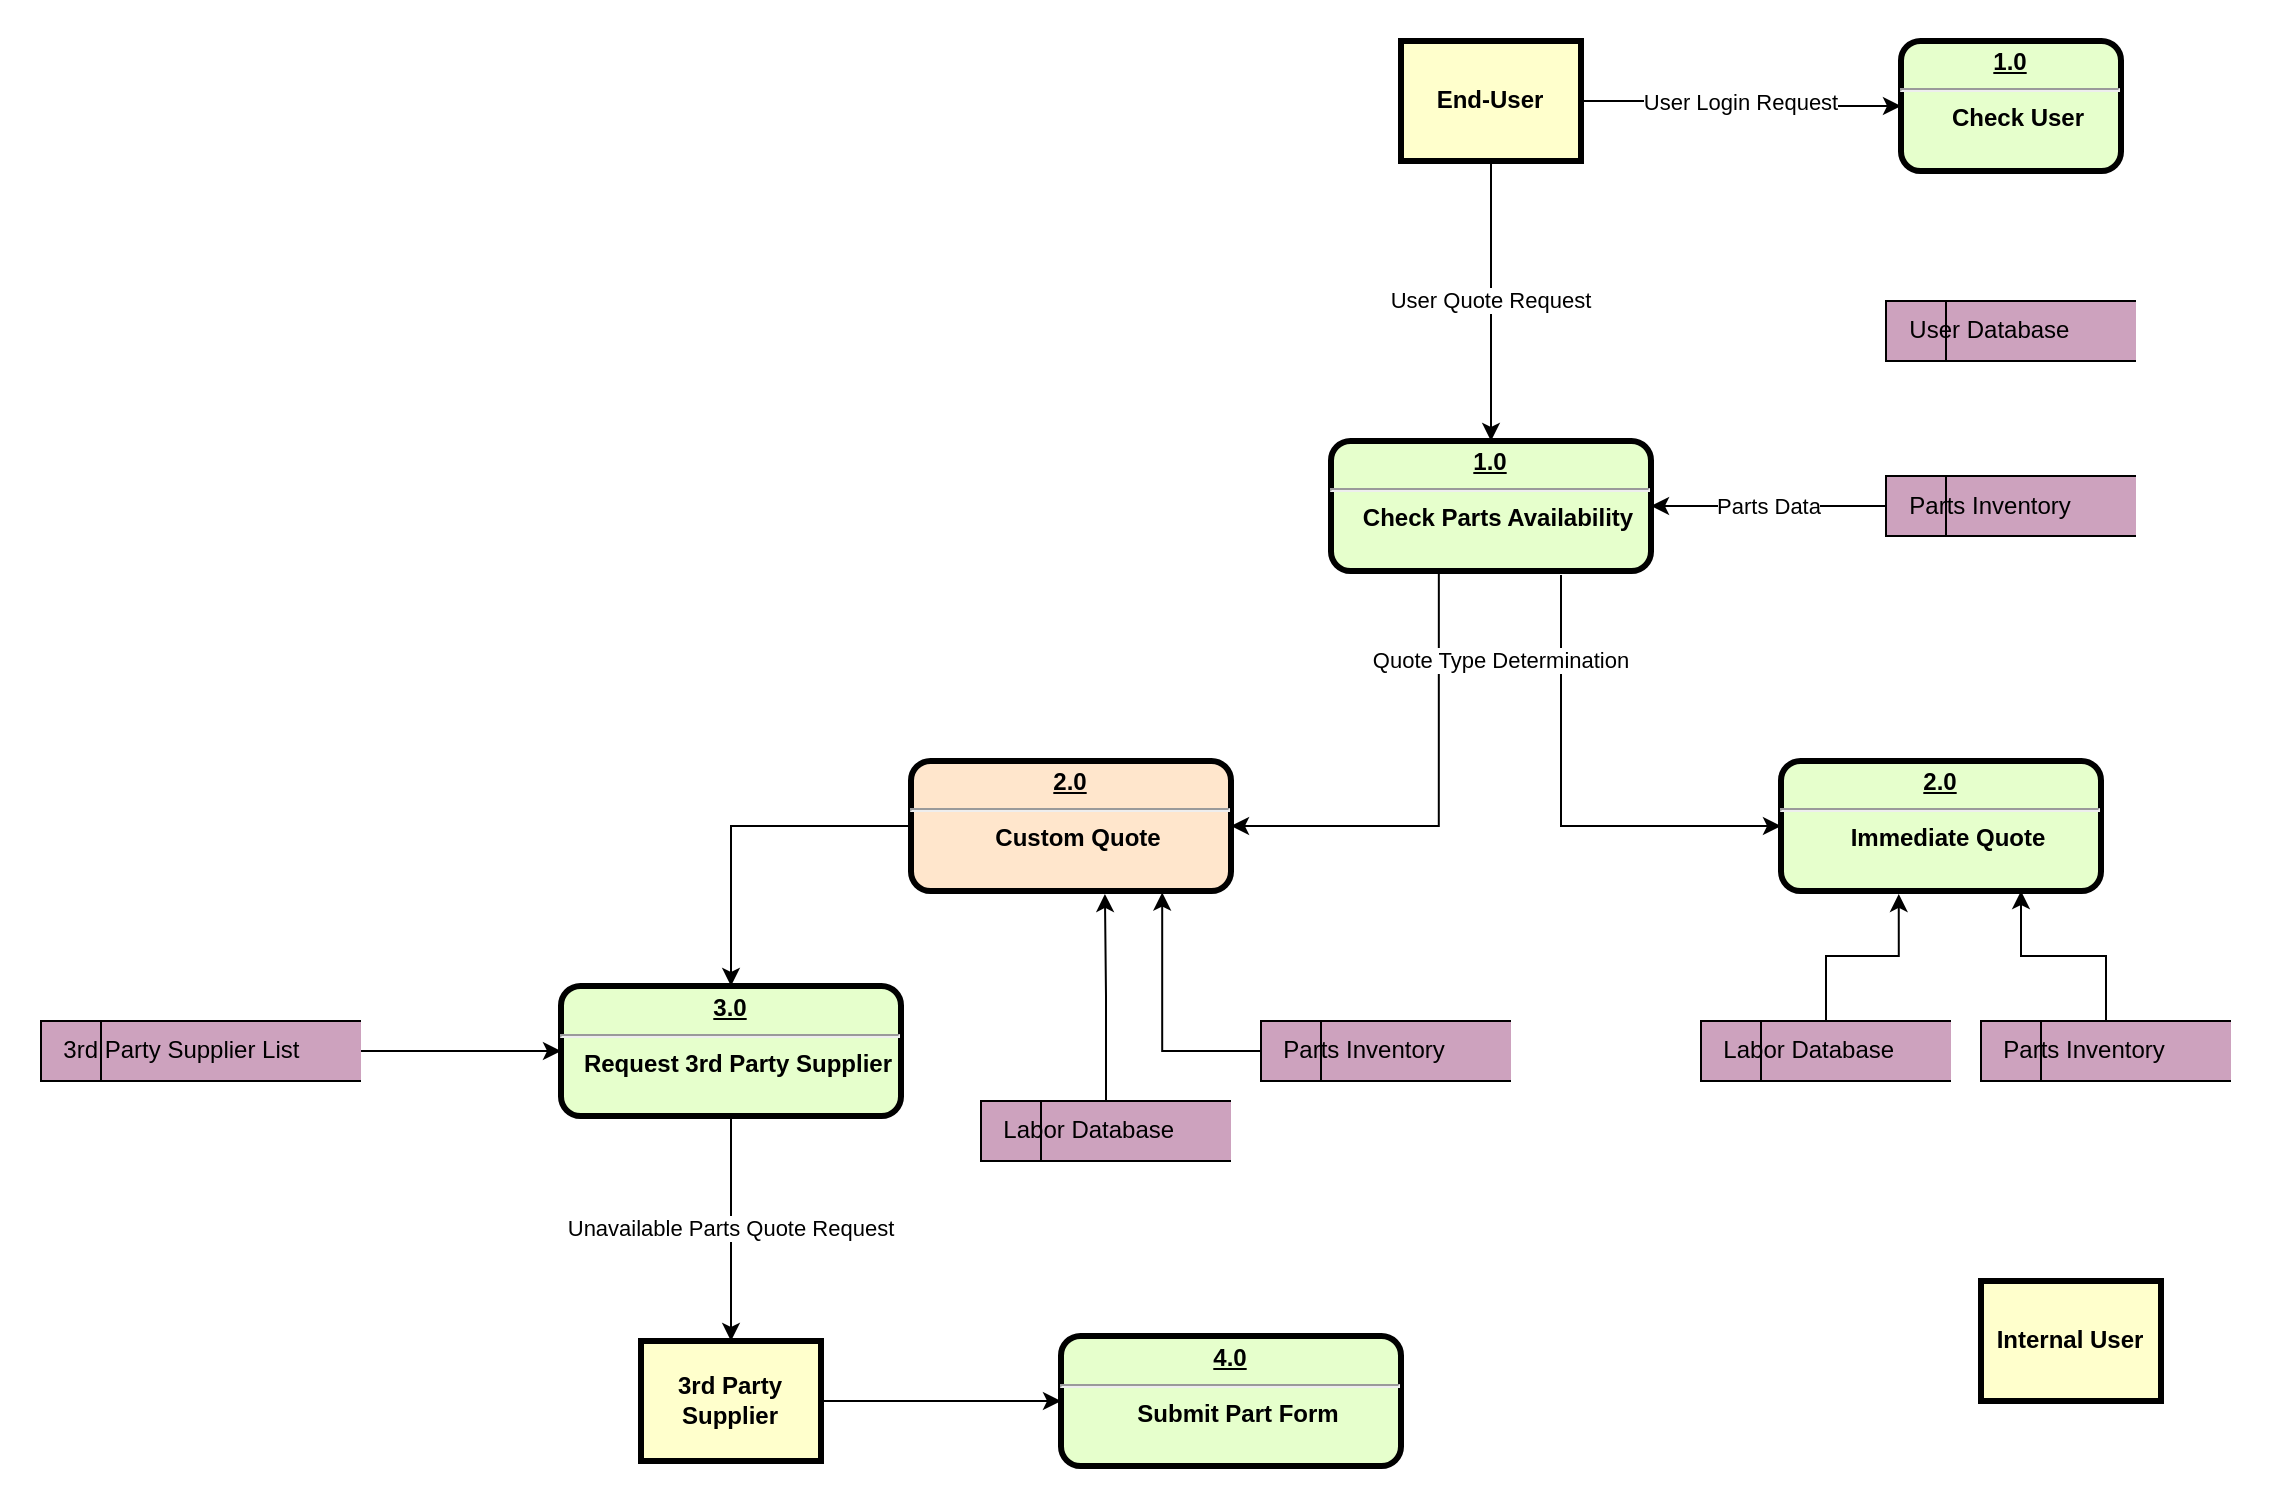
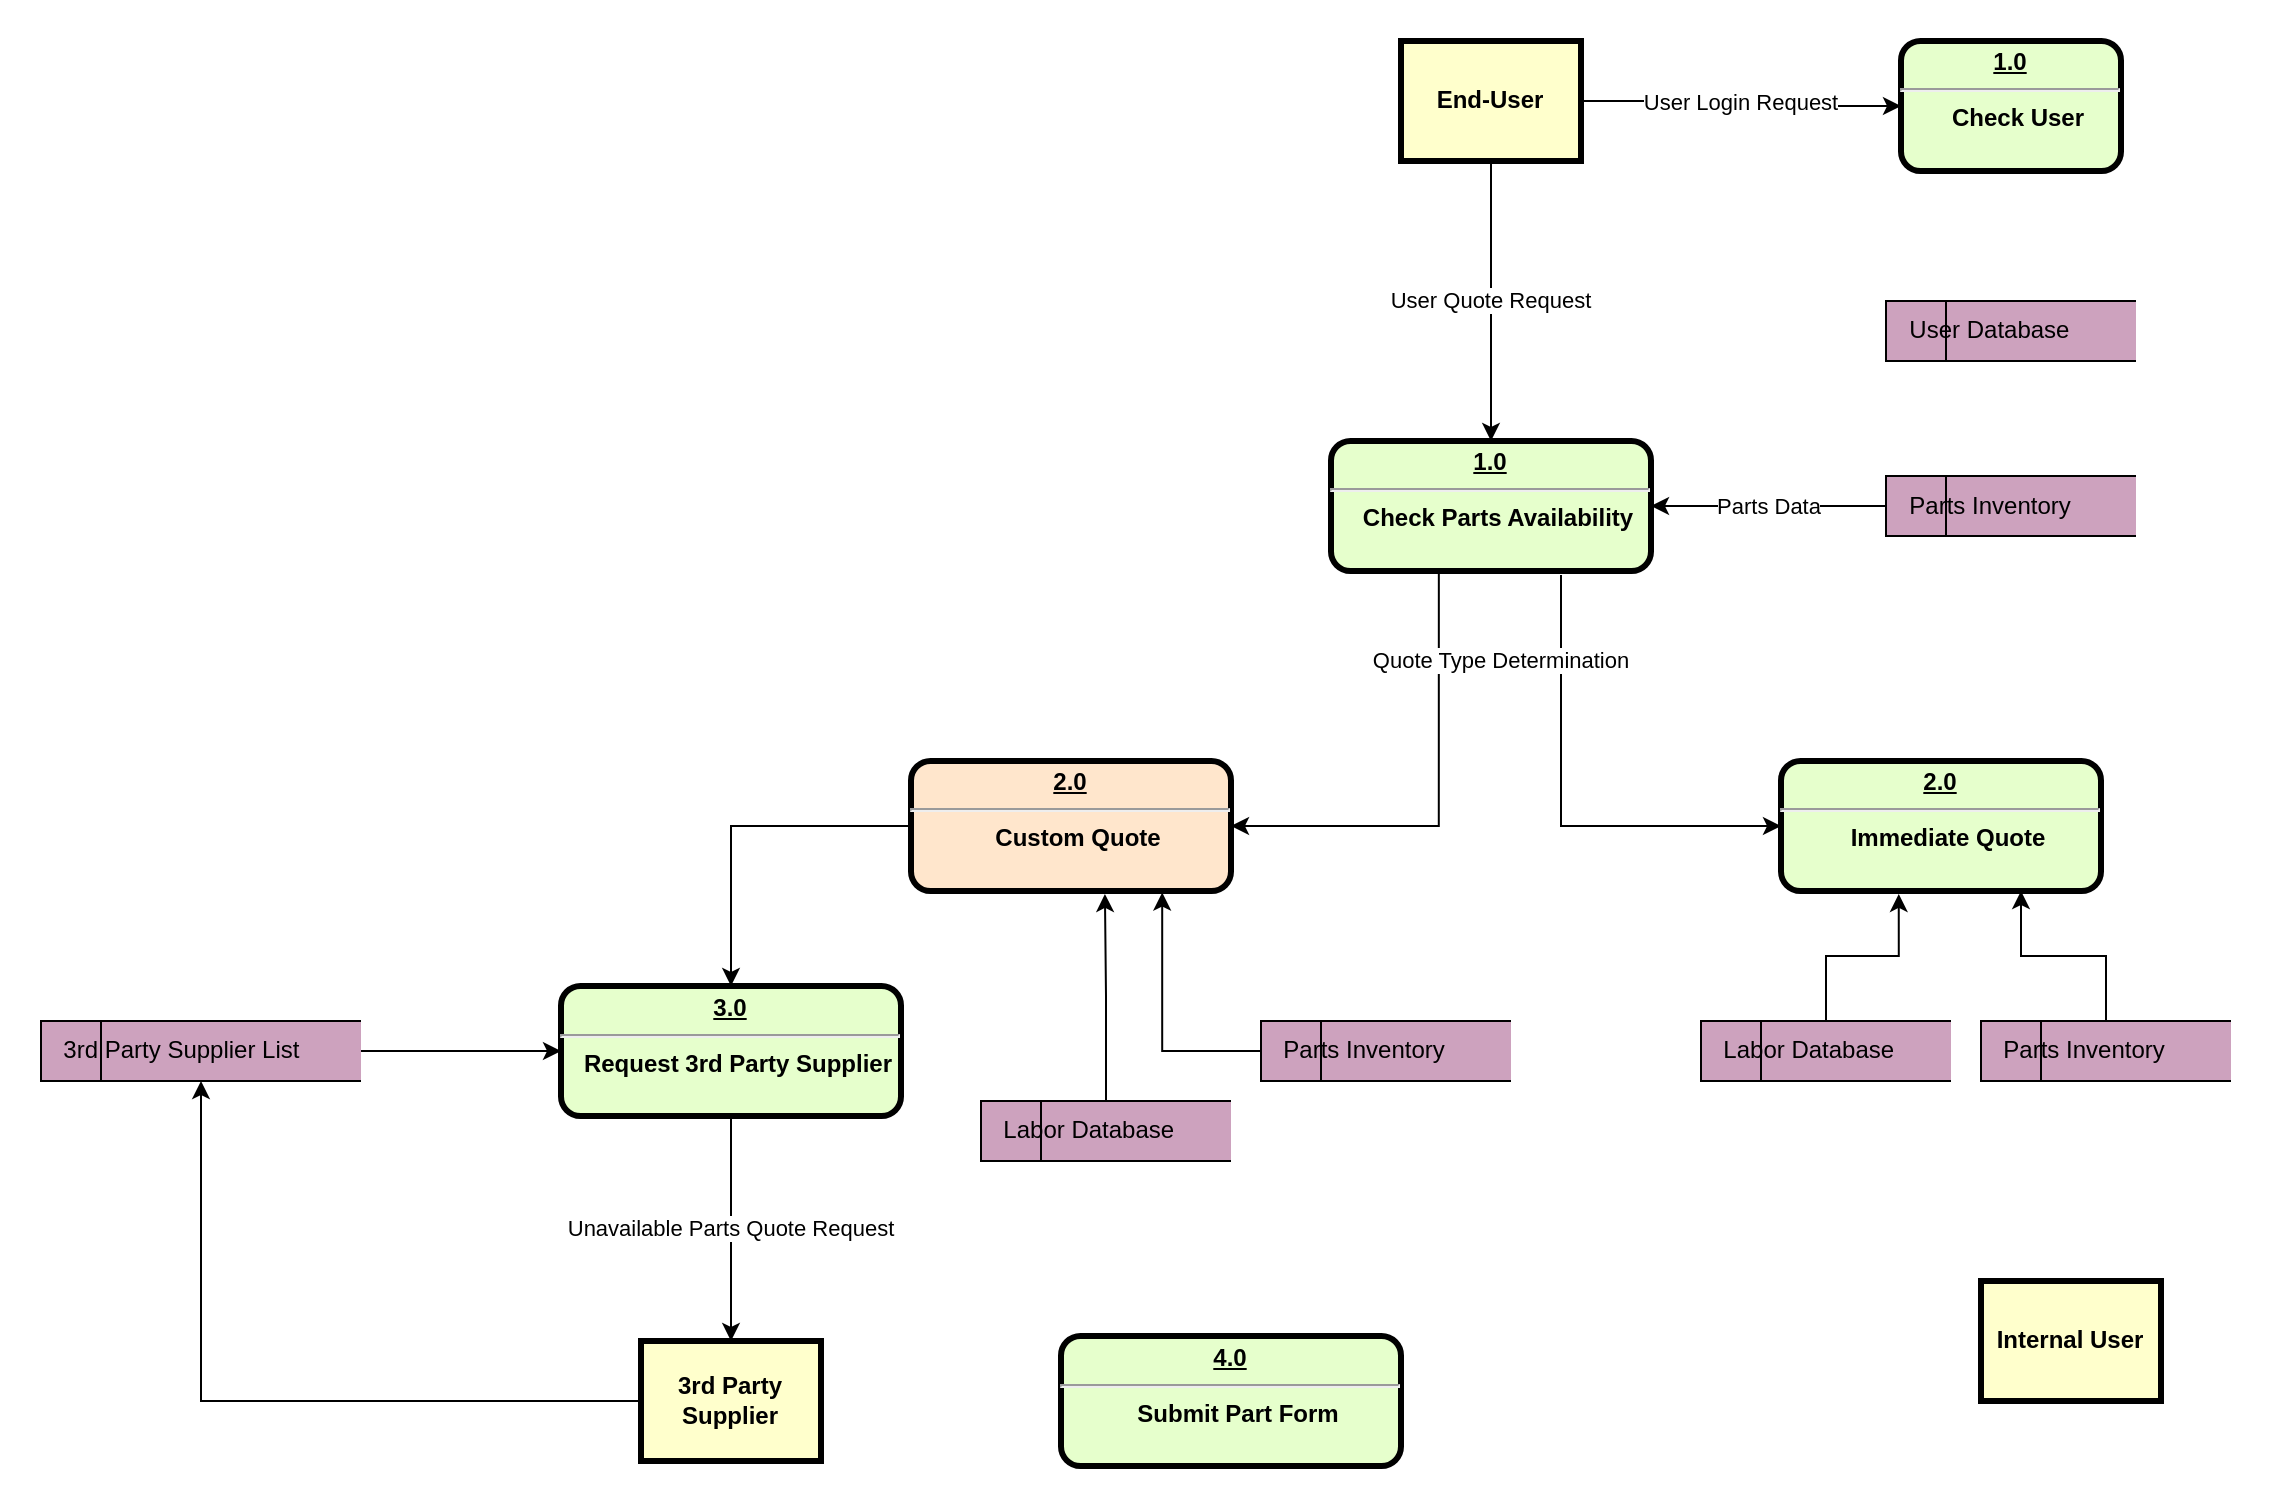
(935, 1401) -> (267, 1401)
